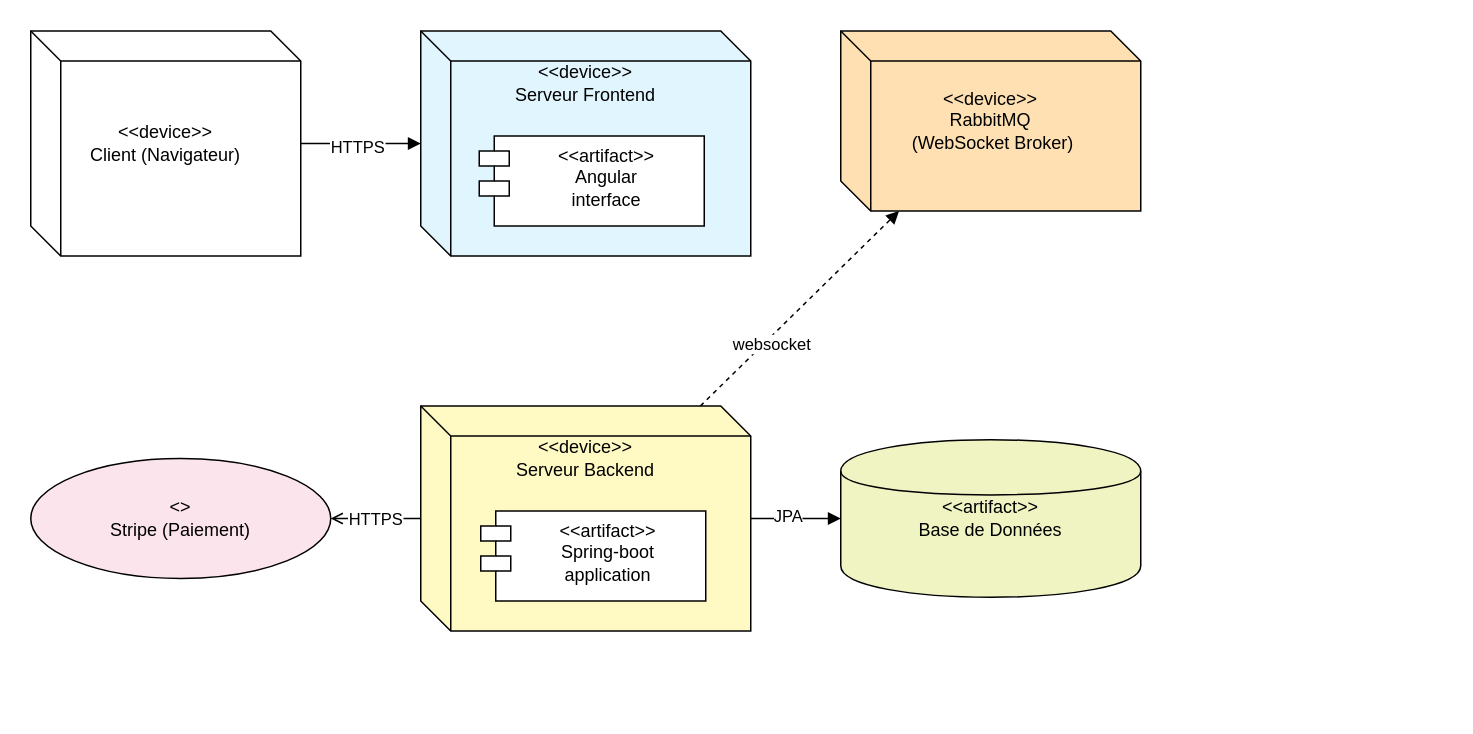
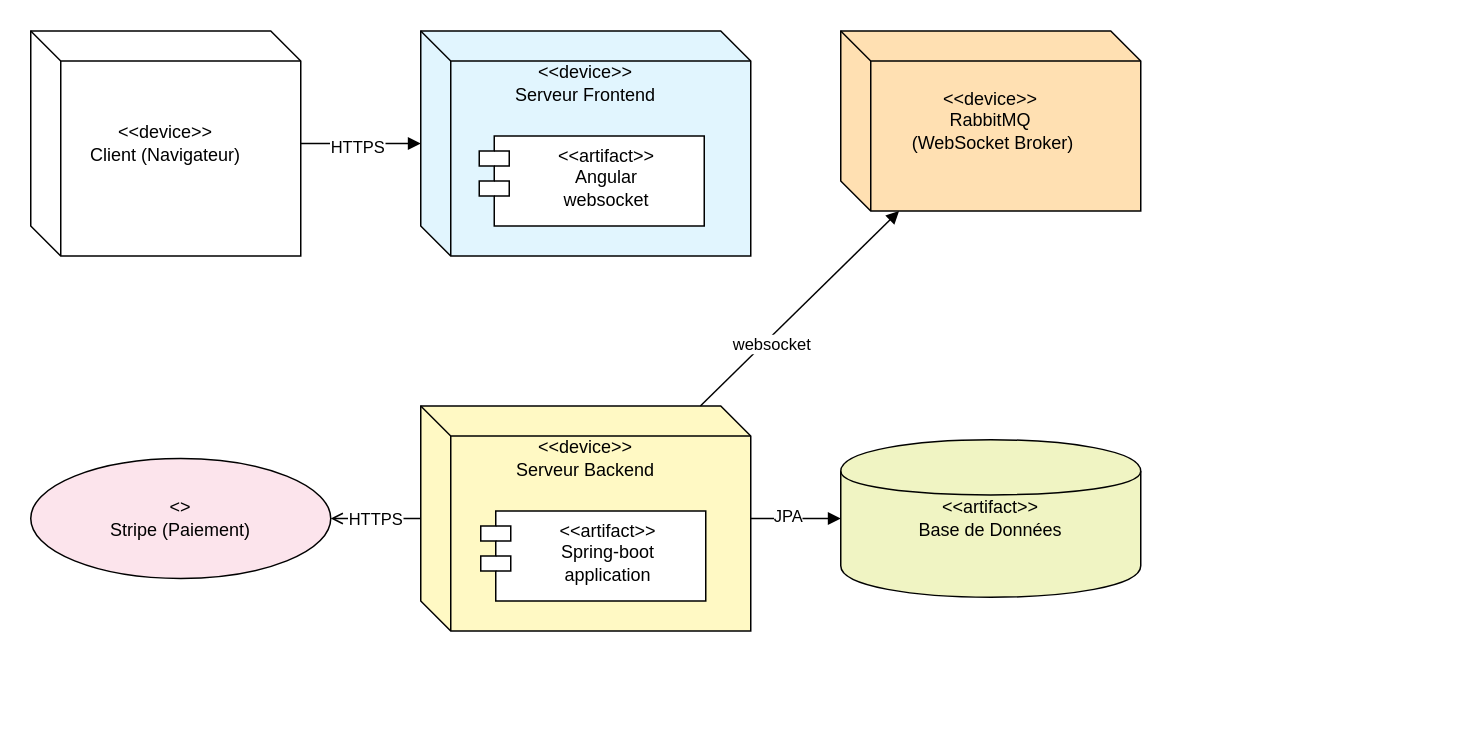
(607, 179) -> (607, 179)
(830, 278) -> (830, 278)
